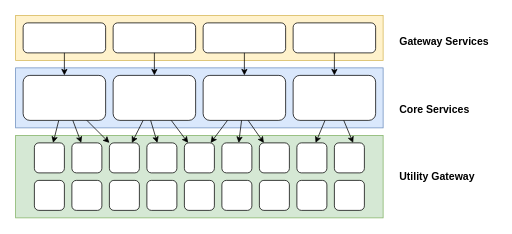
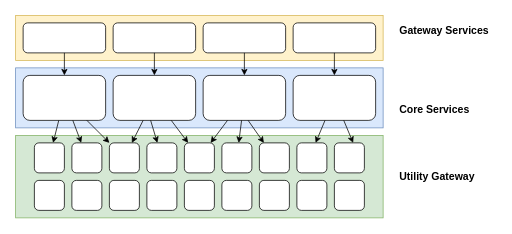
(447, 42) -> (447, 30)
